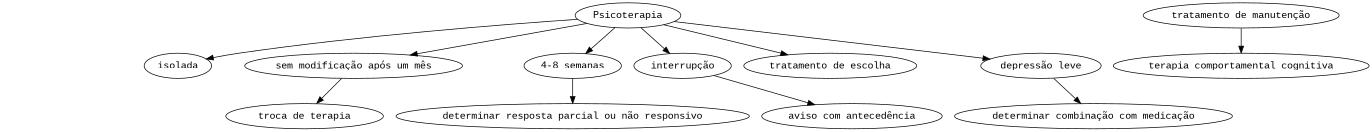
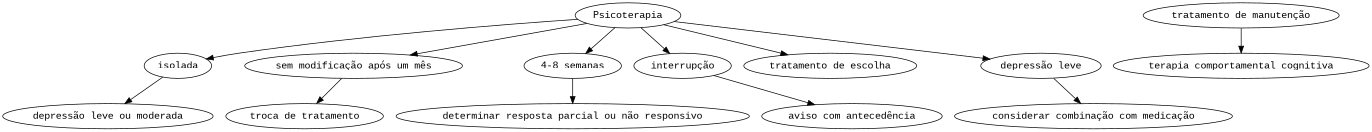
none -> (108, 116)
(305, 116) -> (305, 116)
(1093, 116) -> (1093, 116)
